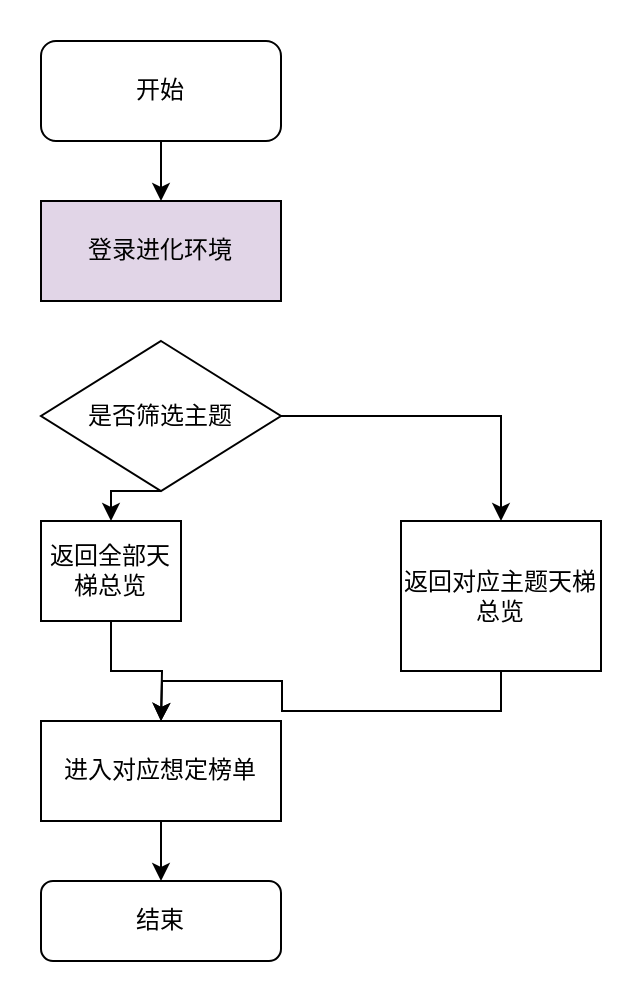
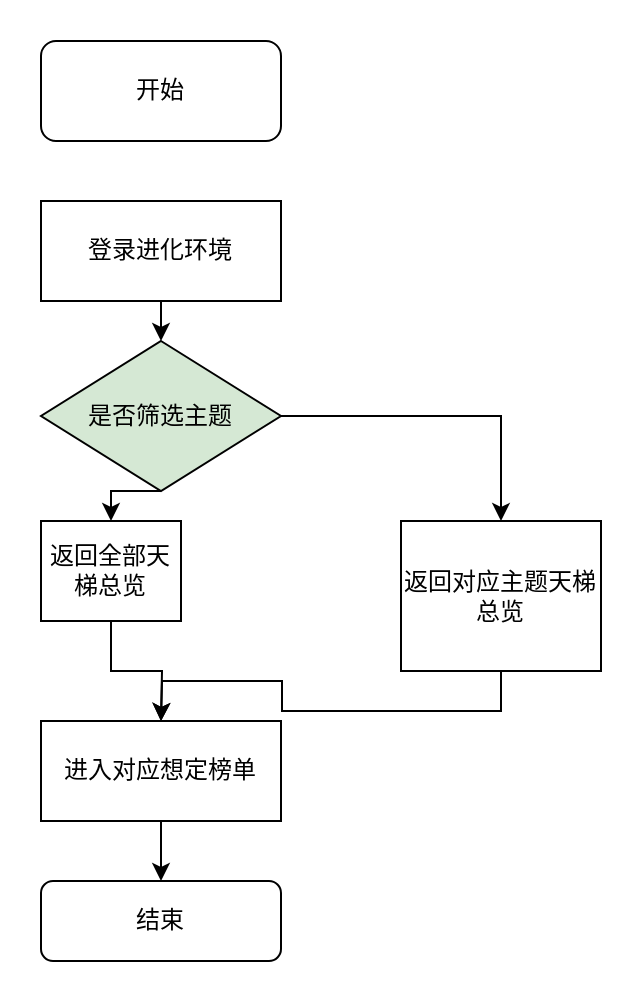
(161, 164) -> none
(161, 251) -> (161, 251)
none -> (161, 314)
(161, 416) -> (161, 416)
